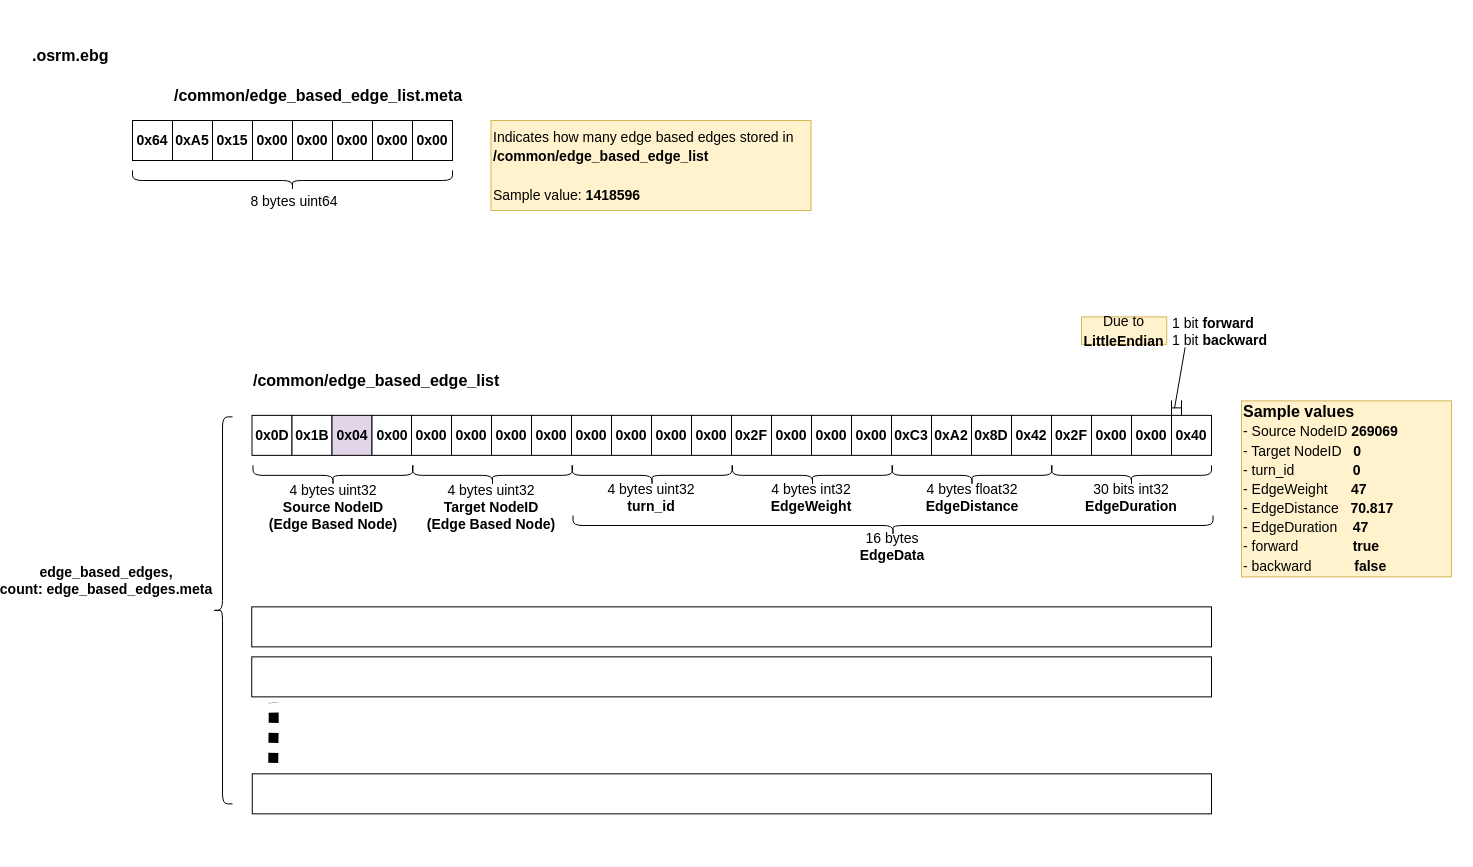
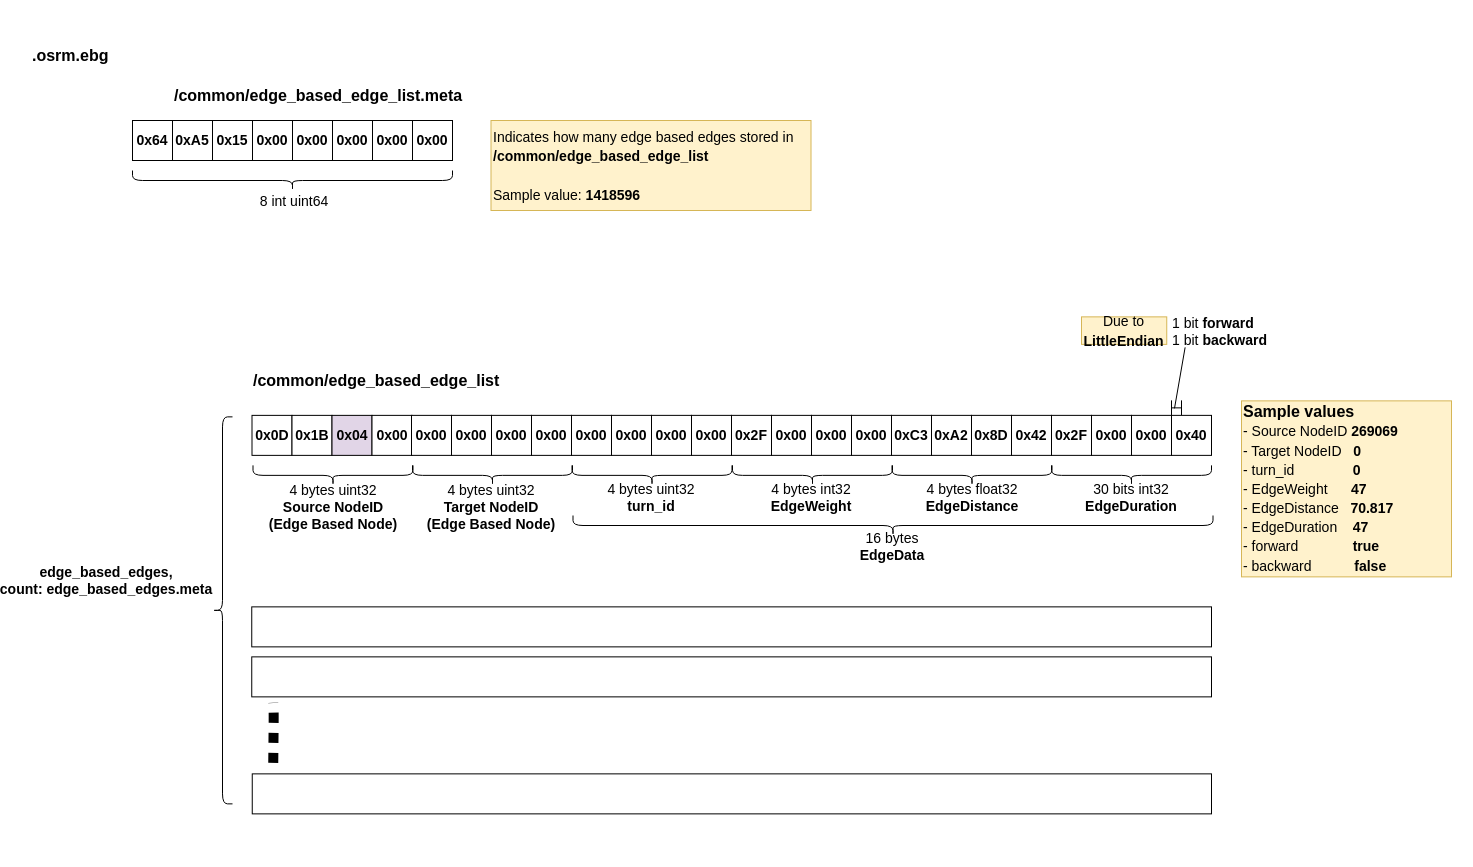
(295, 202) -> (295, 202)
